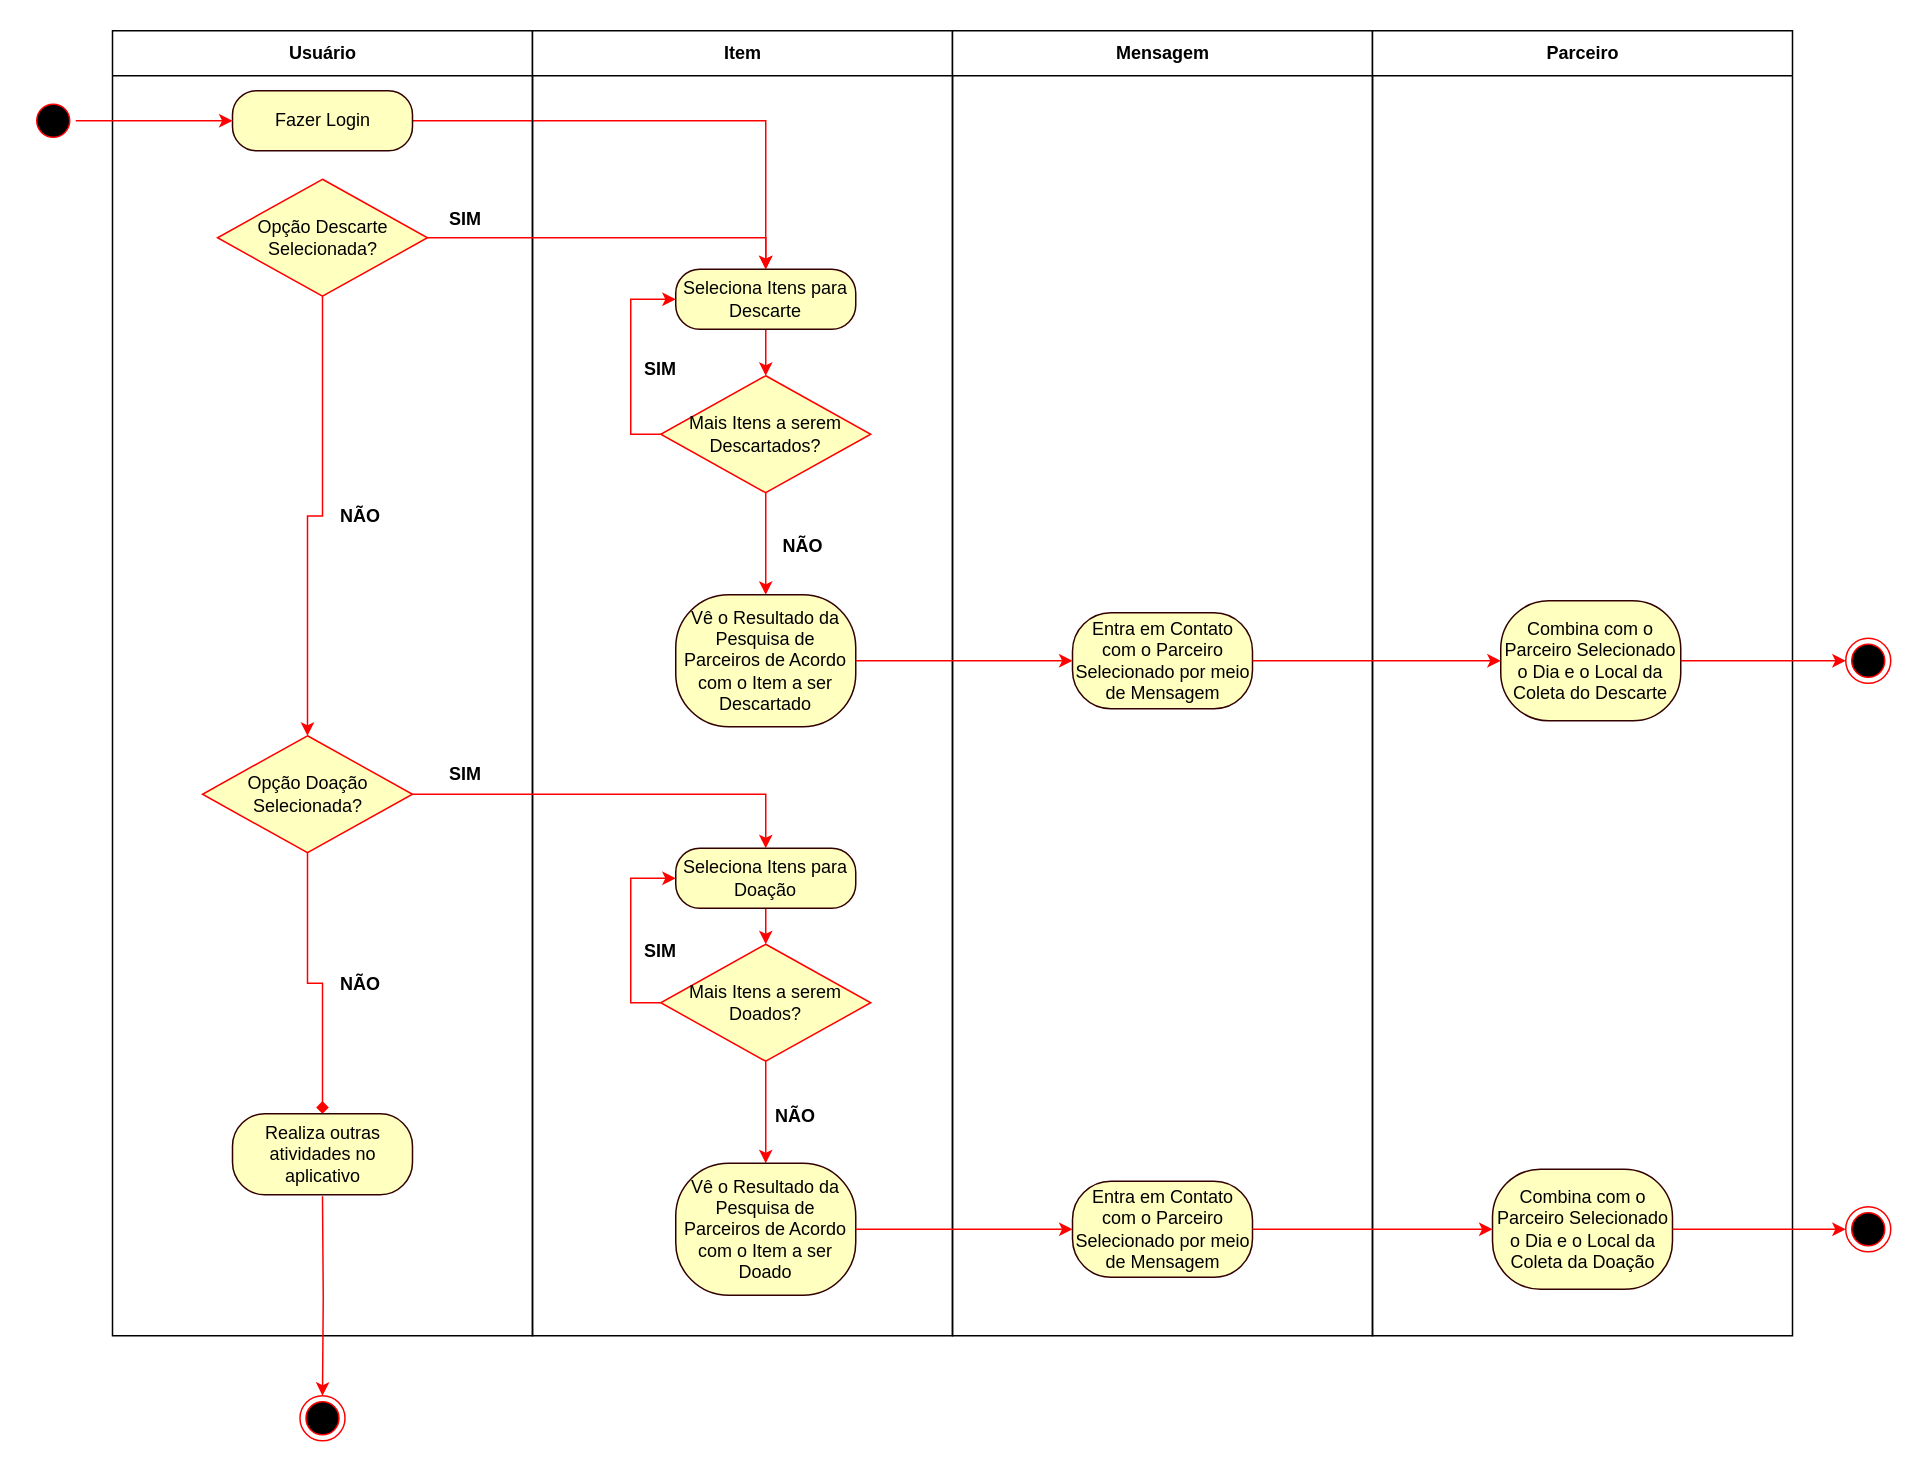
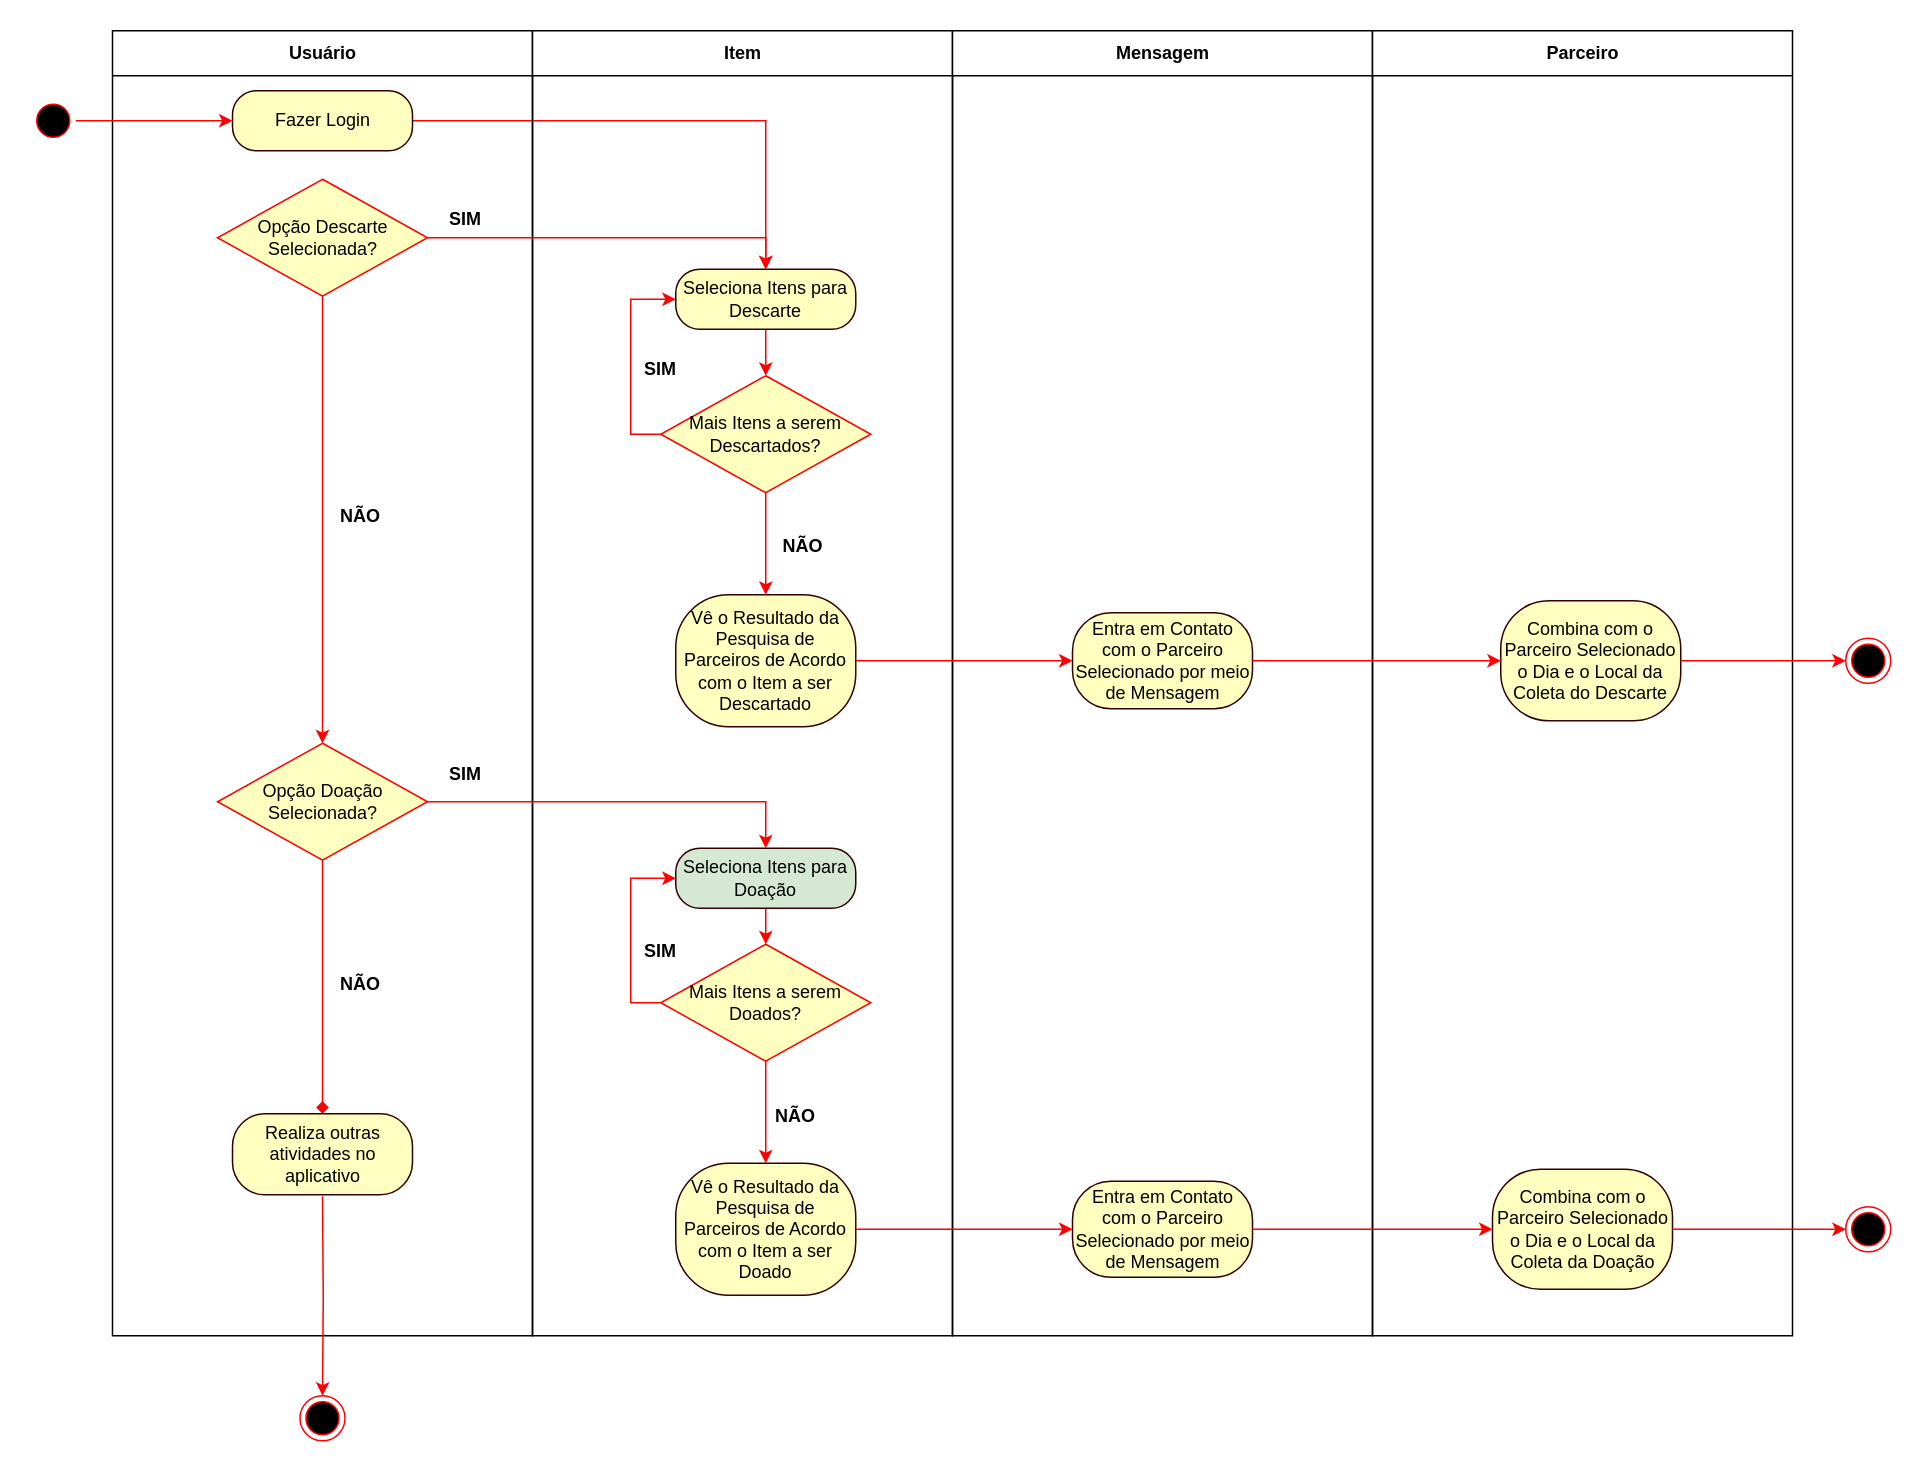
(308, 794) -> (323, 802)
(766, 878) -> (766, 878)
